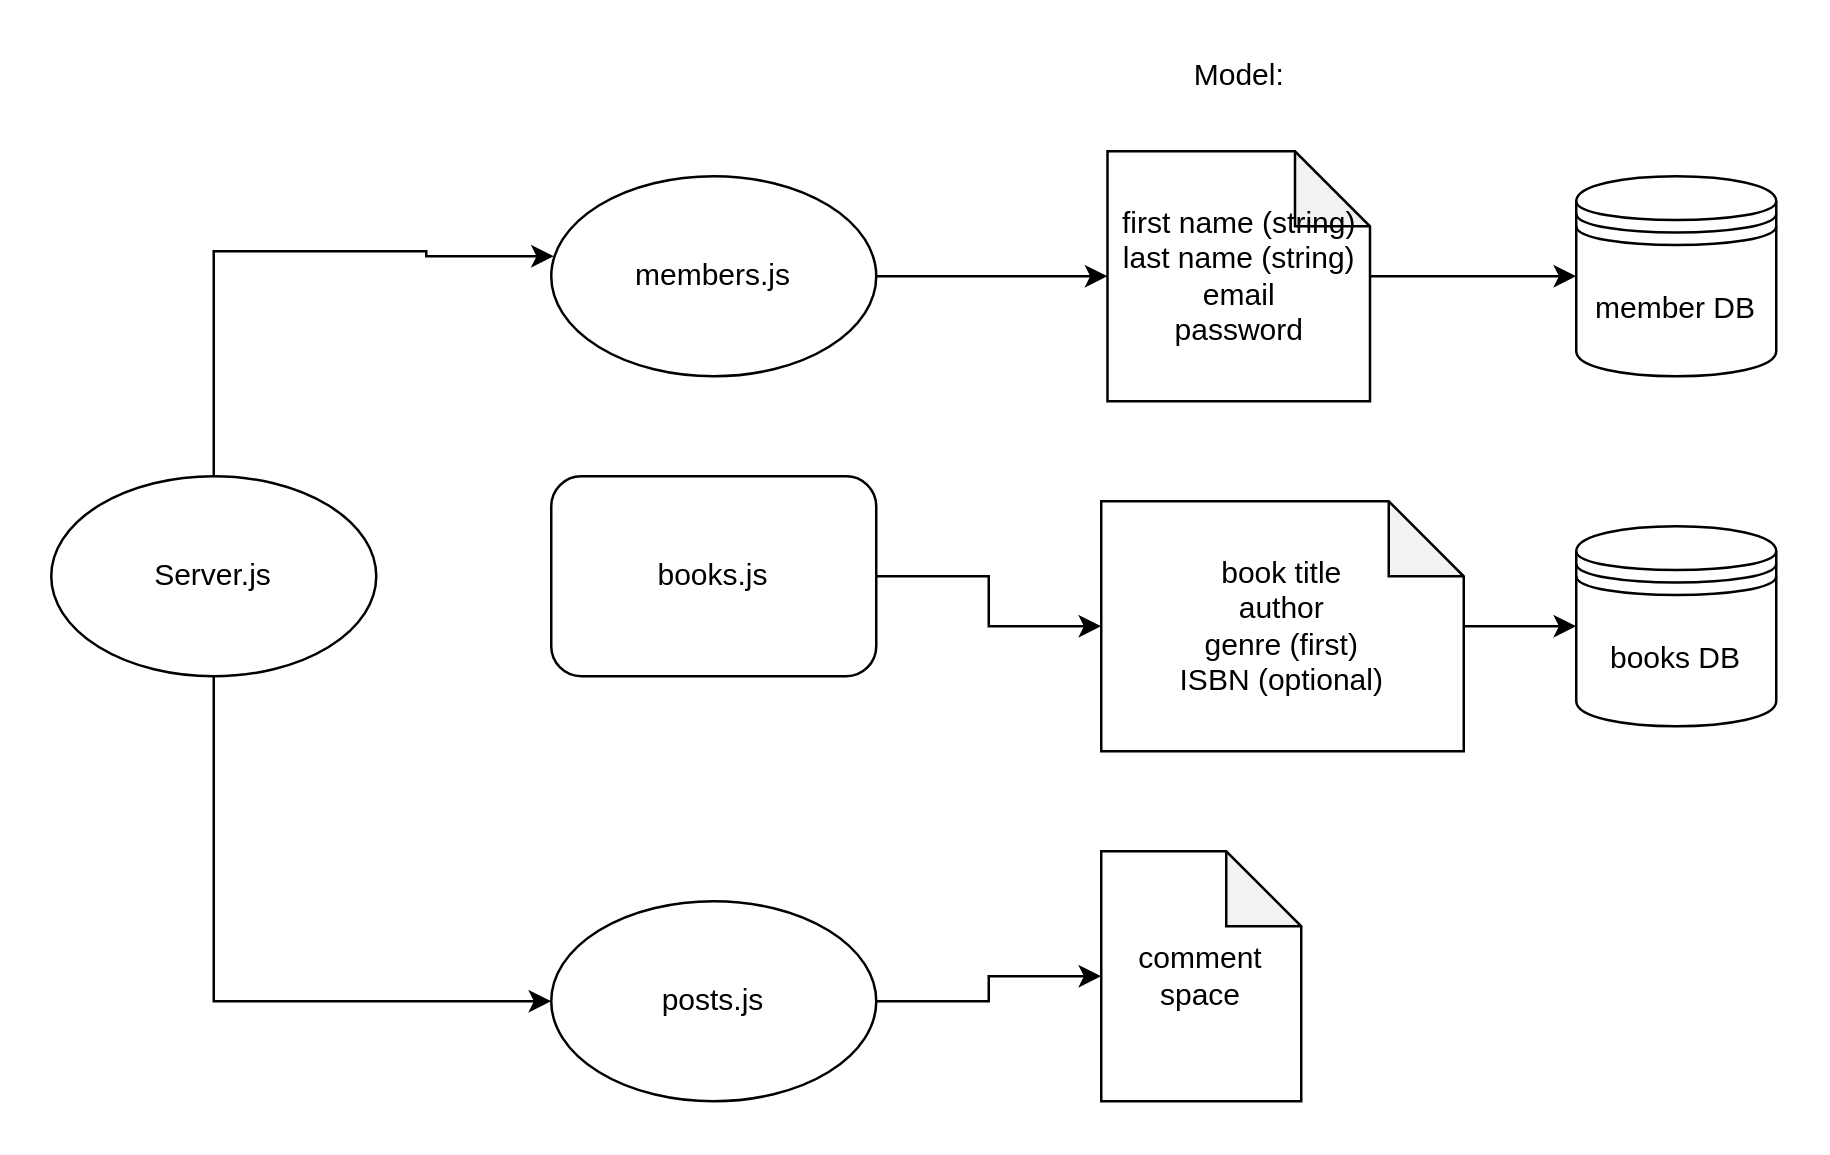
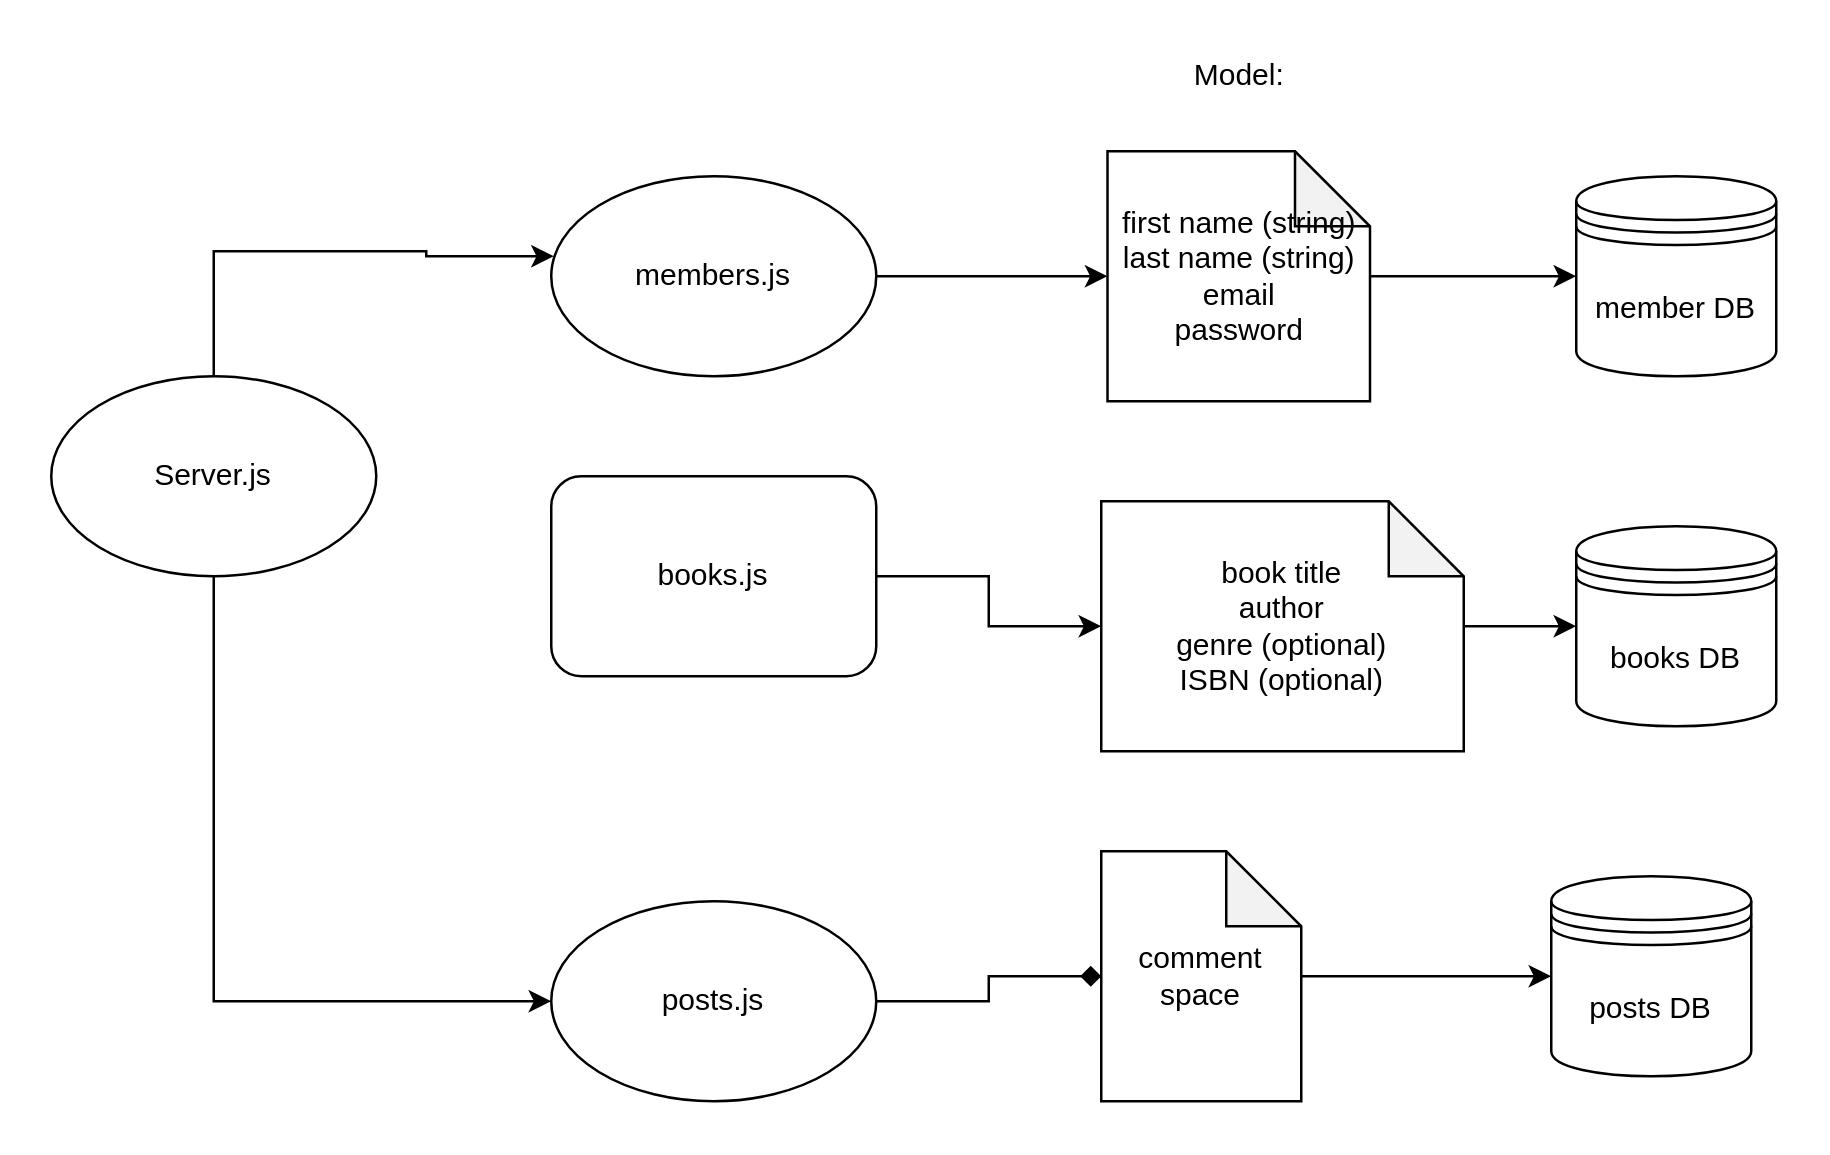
(214, 576) -> (214, 476)
(1283, 626) -> (1283, 626)
(1082, 976) -> (1081, 976)
none -> (1418, 976)
none -> (1651, 976)
